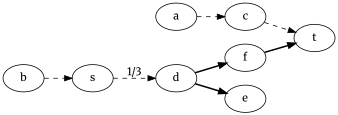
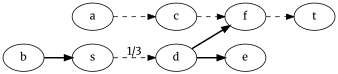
(276, 26) -> (207, 17)
(276, 49) -> (276, 17)
(54, 78) -> (54, 58)
